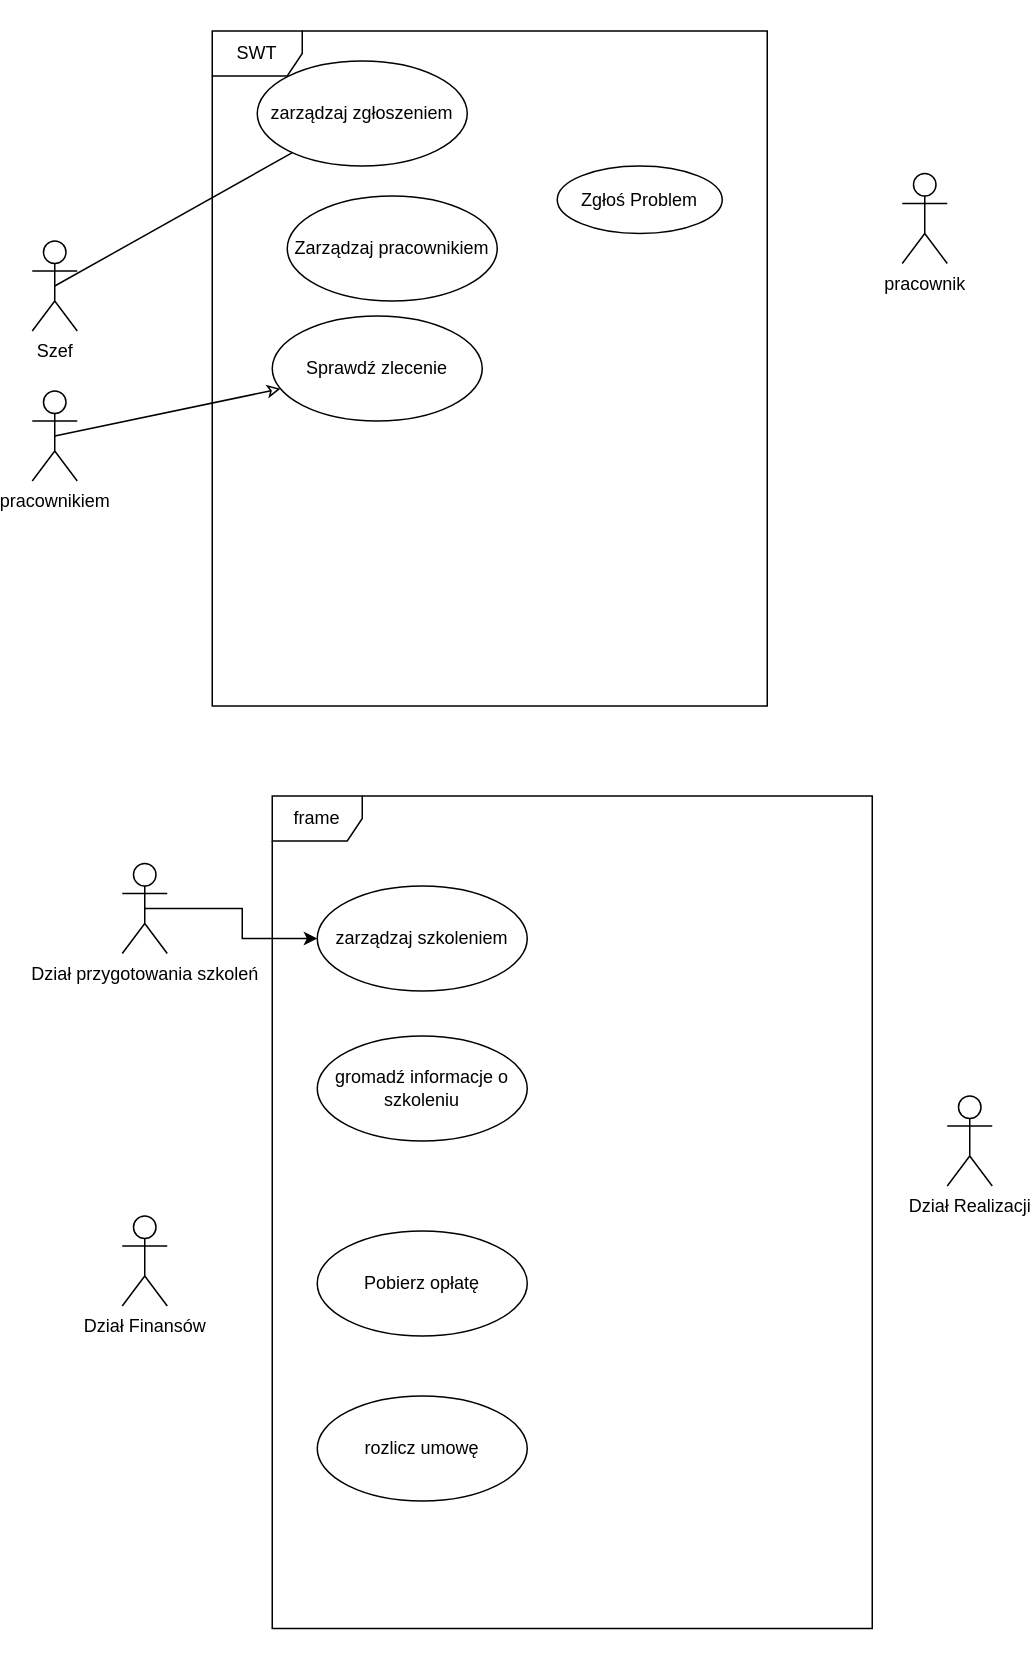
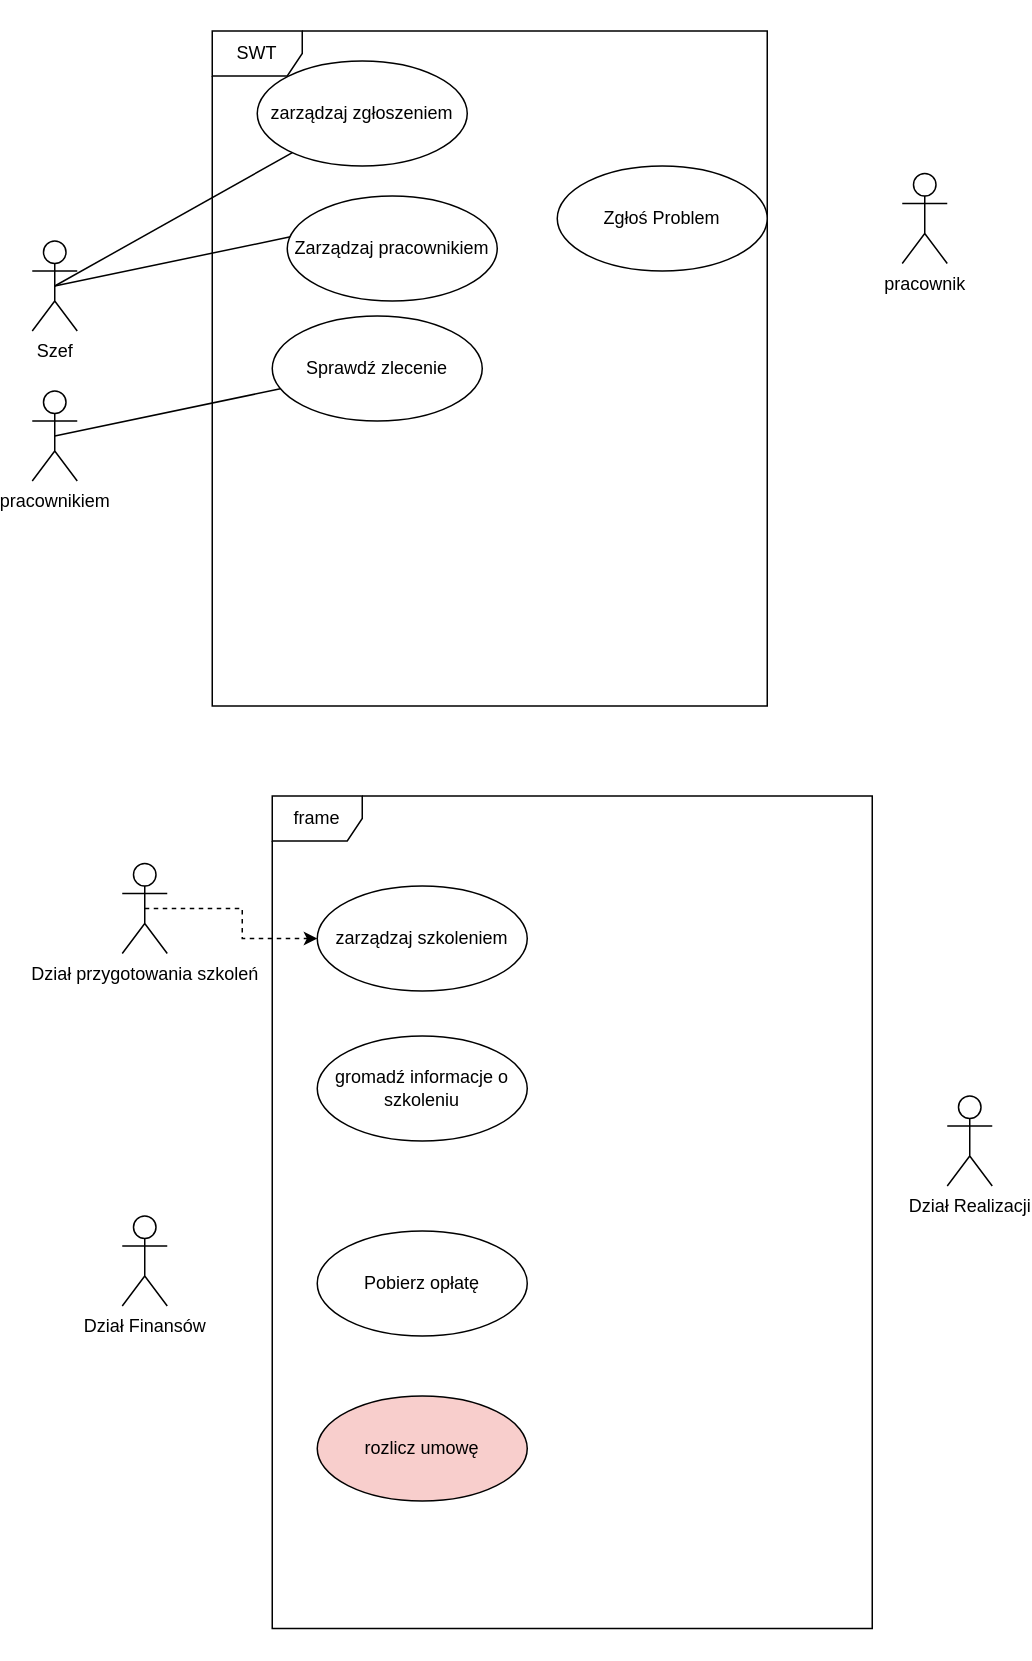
(640, 200) -> (662, 218)
none -> (181, 259)
(269, 391) -> (273, 390)
(240, 908) -> (240, 908)
(422, 1448) -> (422, 1448)
